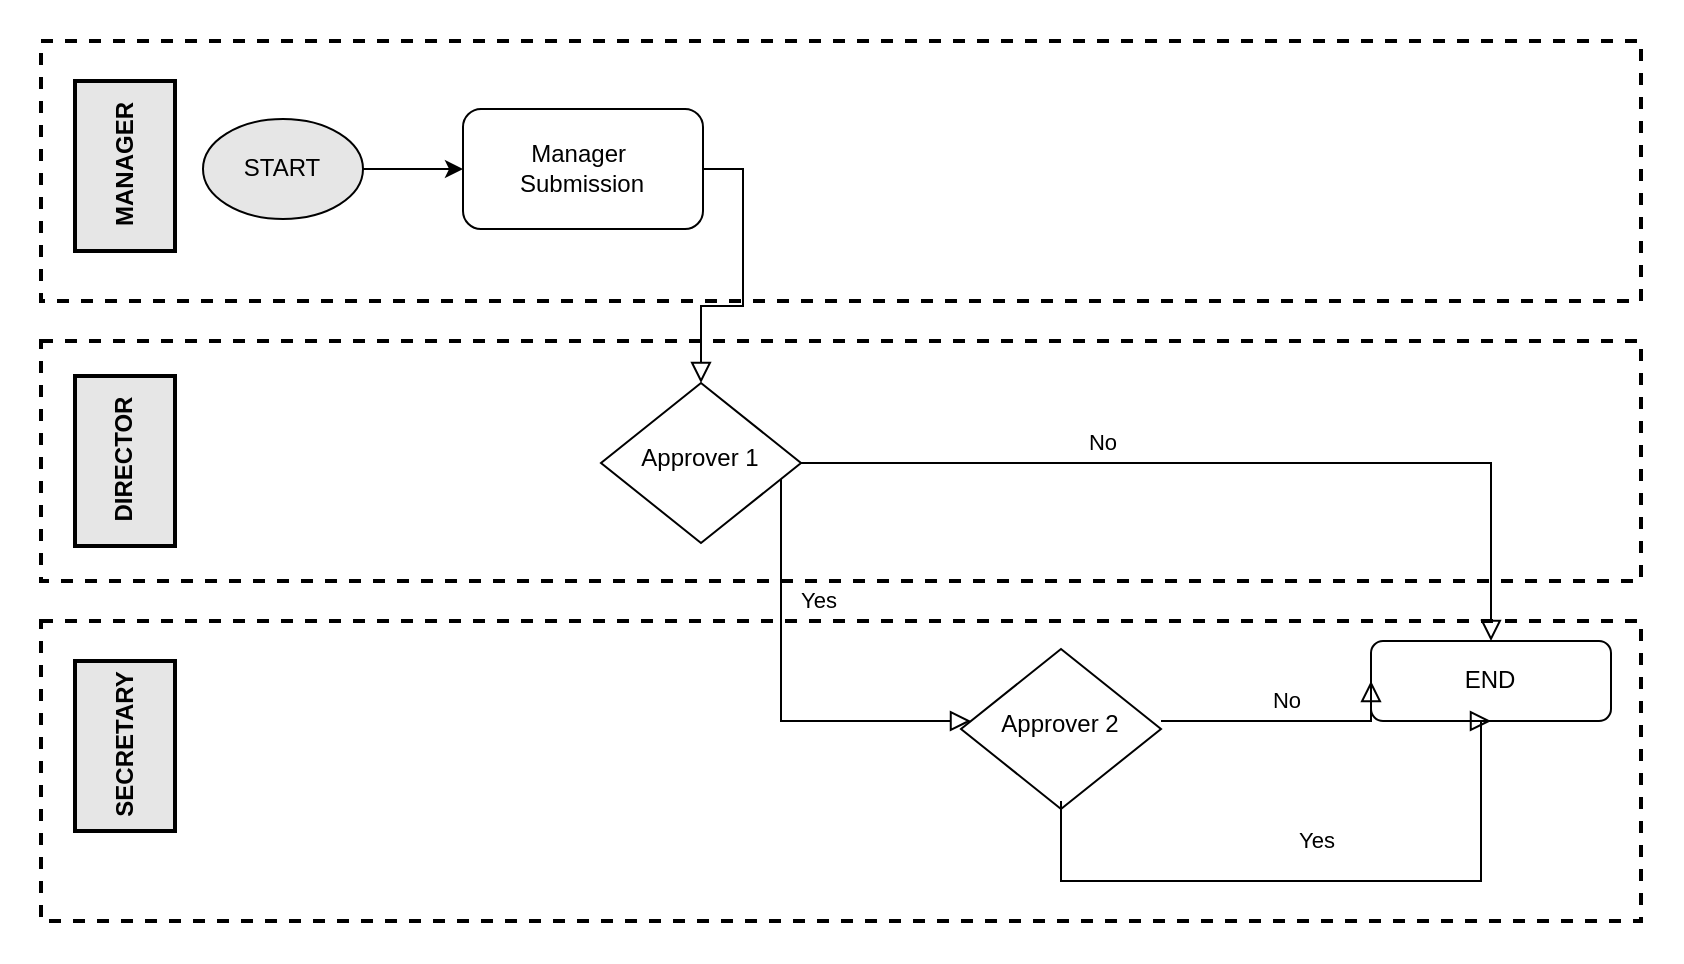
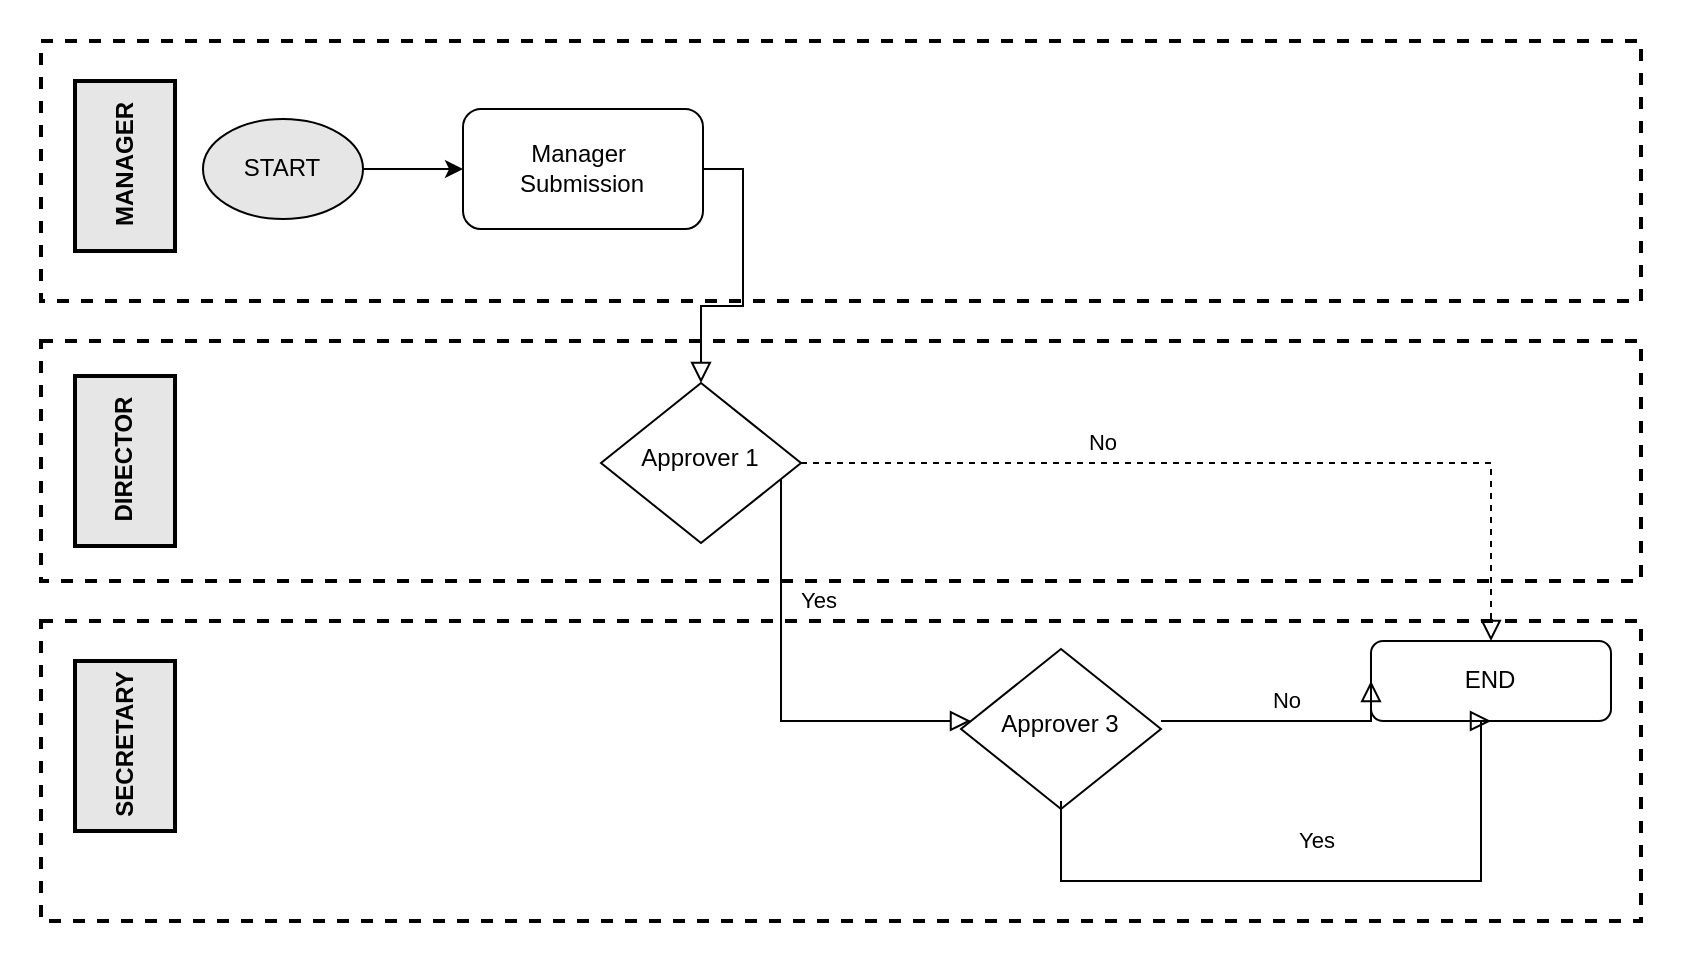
(1222, 463) -> (1222, 463)
(1061, 725) -> (1061, 725)
